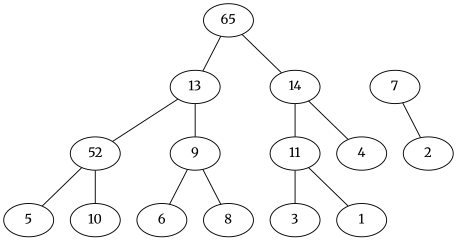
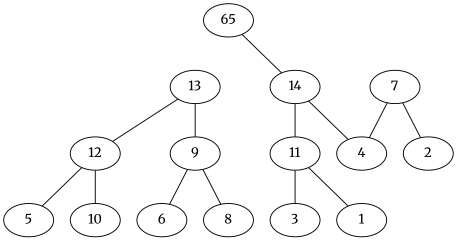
(212, 54) -> none
none -> (378, 120)
(95, 154) -> (95, 154)
